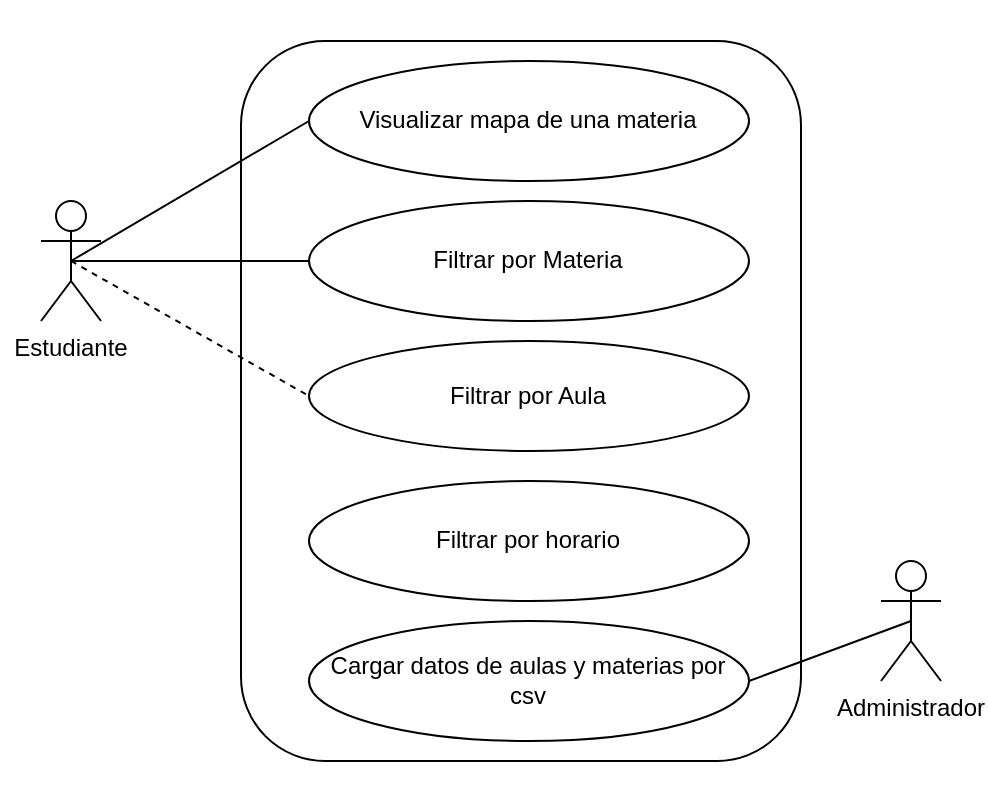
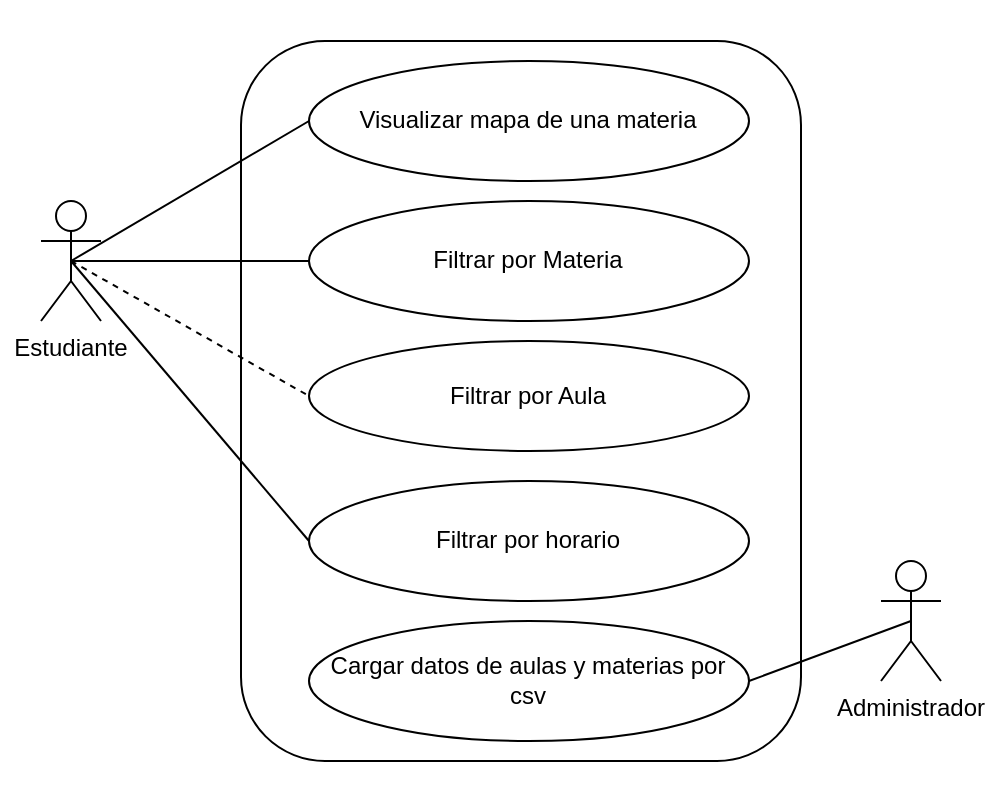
none -> (195, 407)
